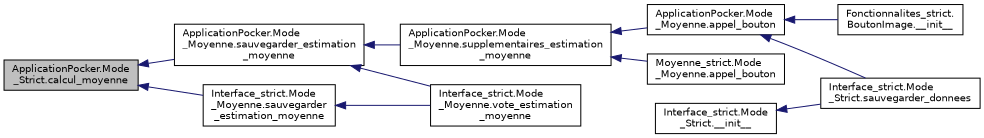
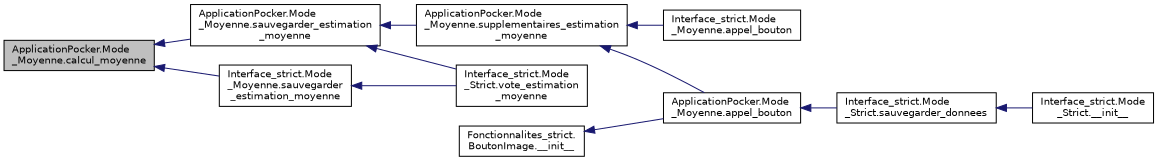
(816, 20) -> (629, 124)
(716, 69) -> (732, 25)
(71, 75) -> (79, 55)
(506, 105) -> (522, 86)
(804, 106) -> (1020, 108)
